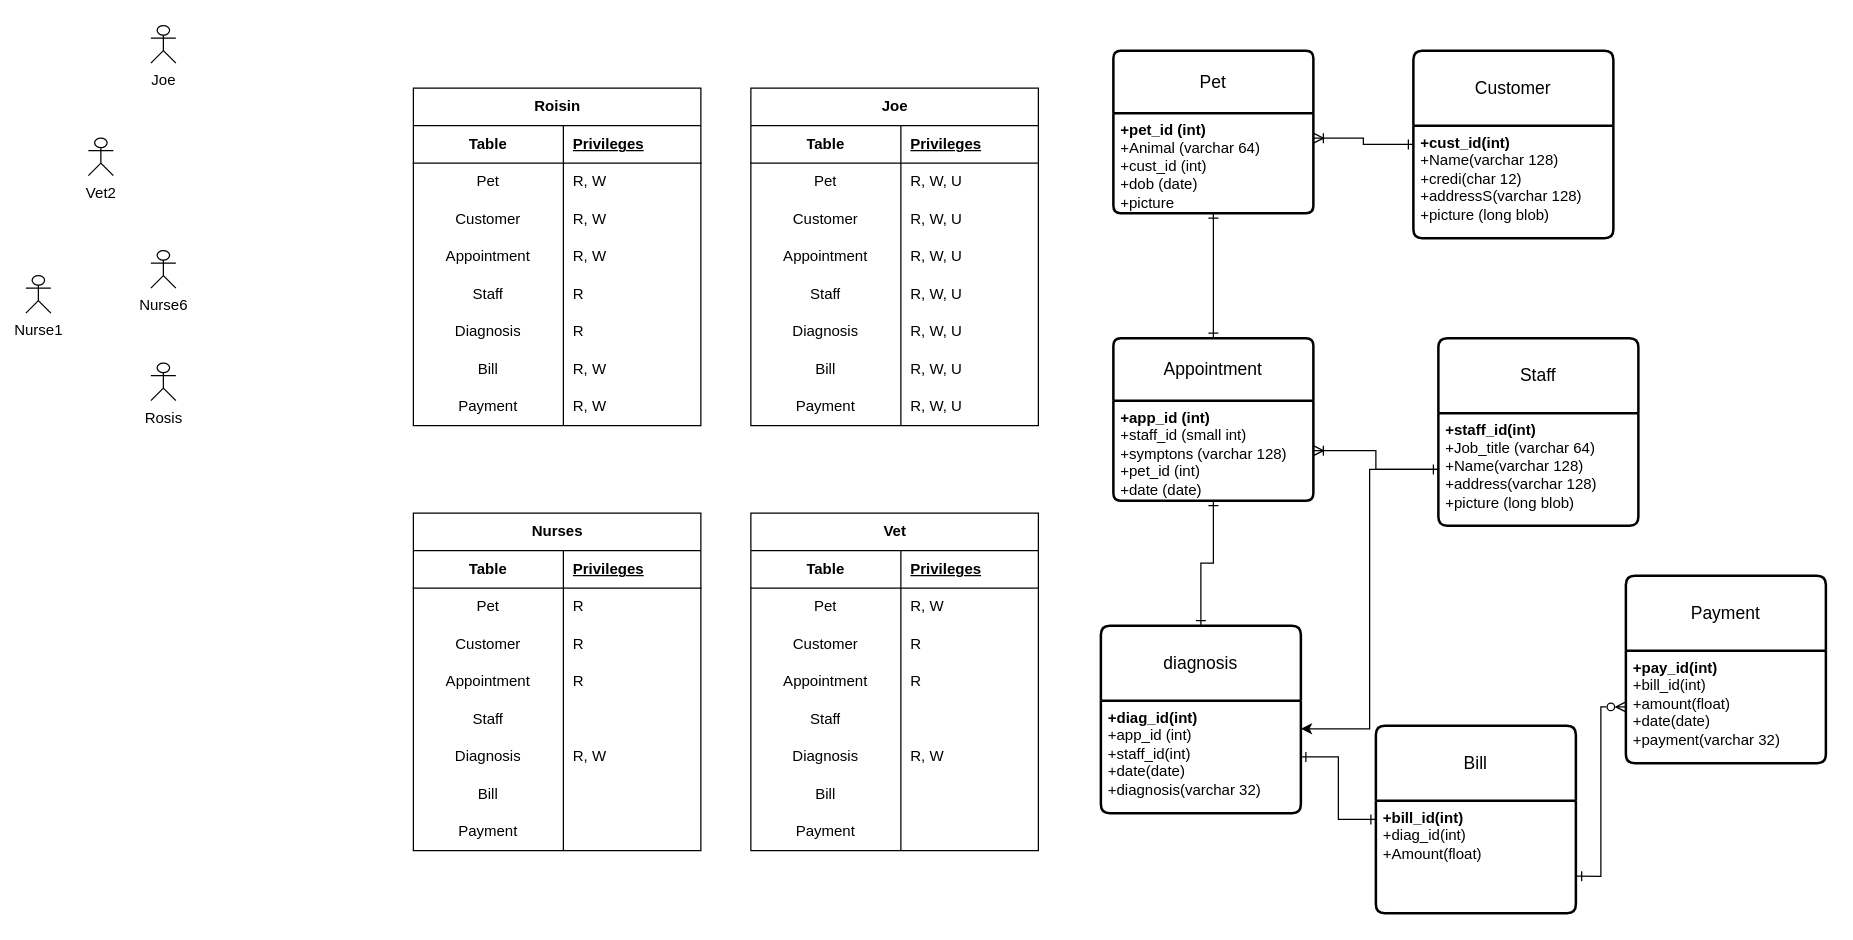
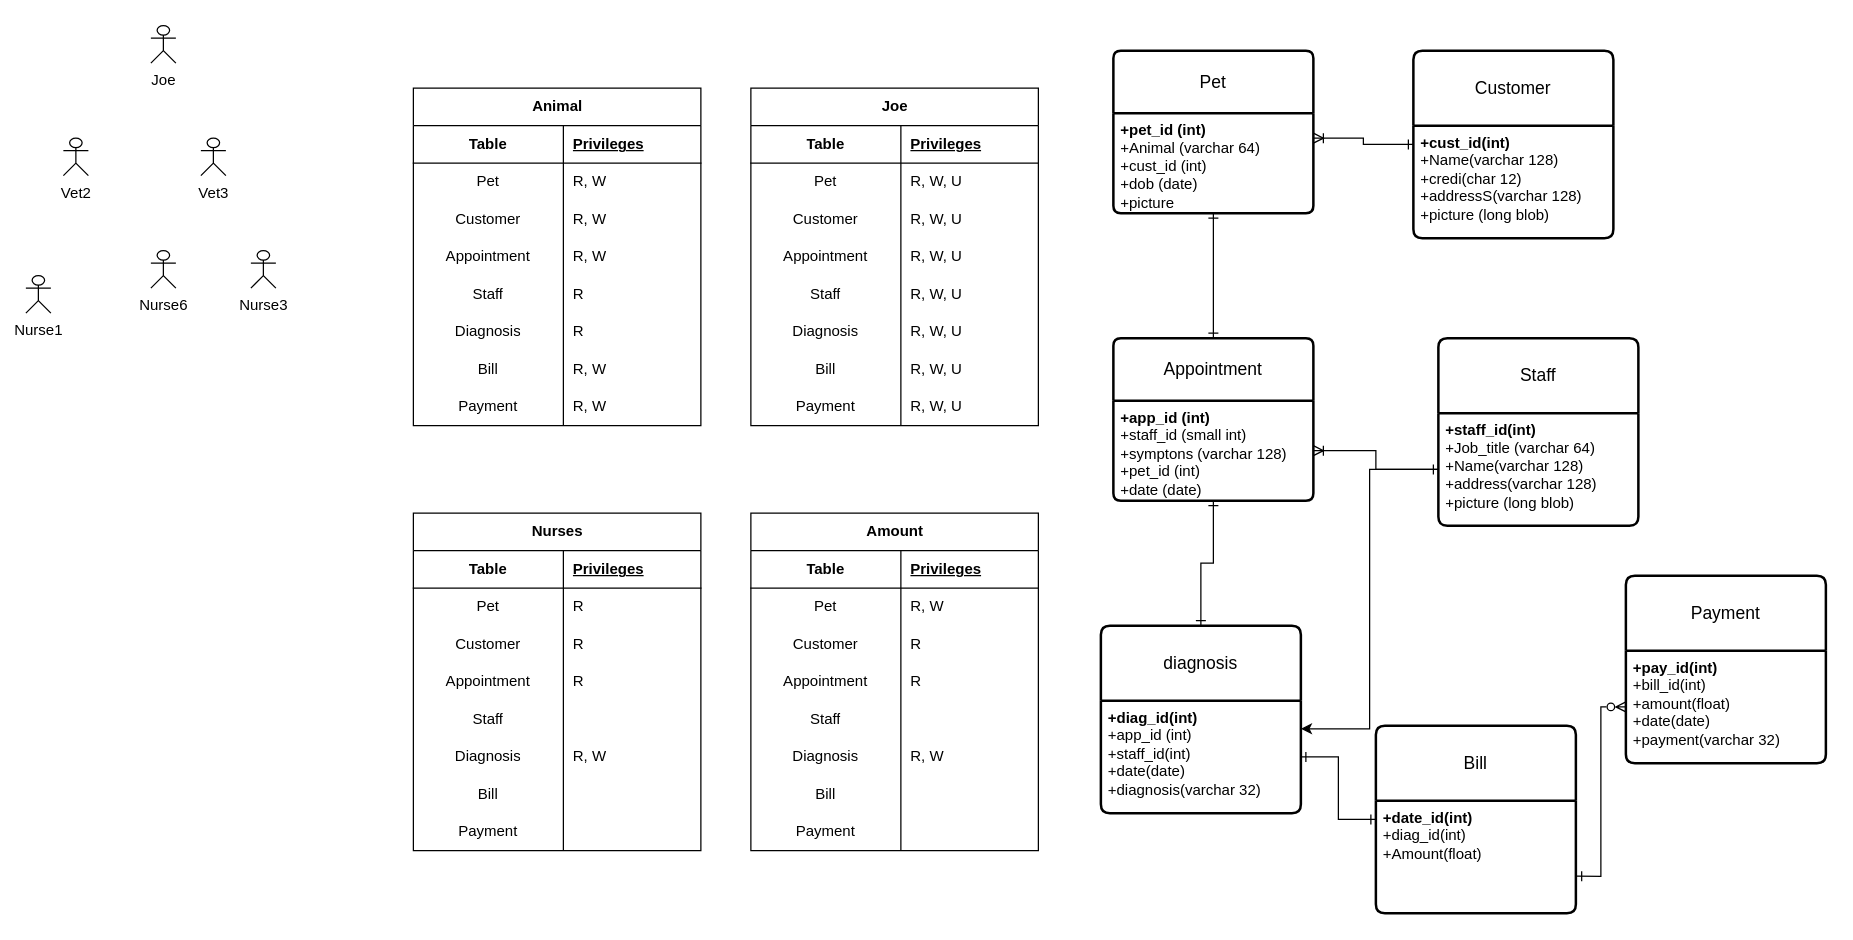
(558, 107) -> (558, 107)
(101, 157) -> (76, 157)
none -> (213, 157)
none -> (263, 269)
(163, 382) -> none
(895, 532) -> (895, 532)
(1440, 836) -> (1440, 836)
